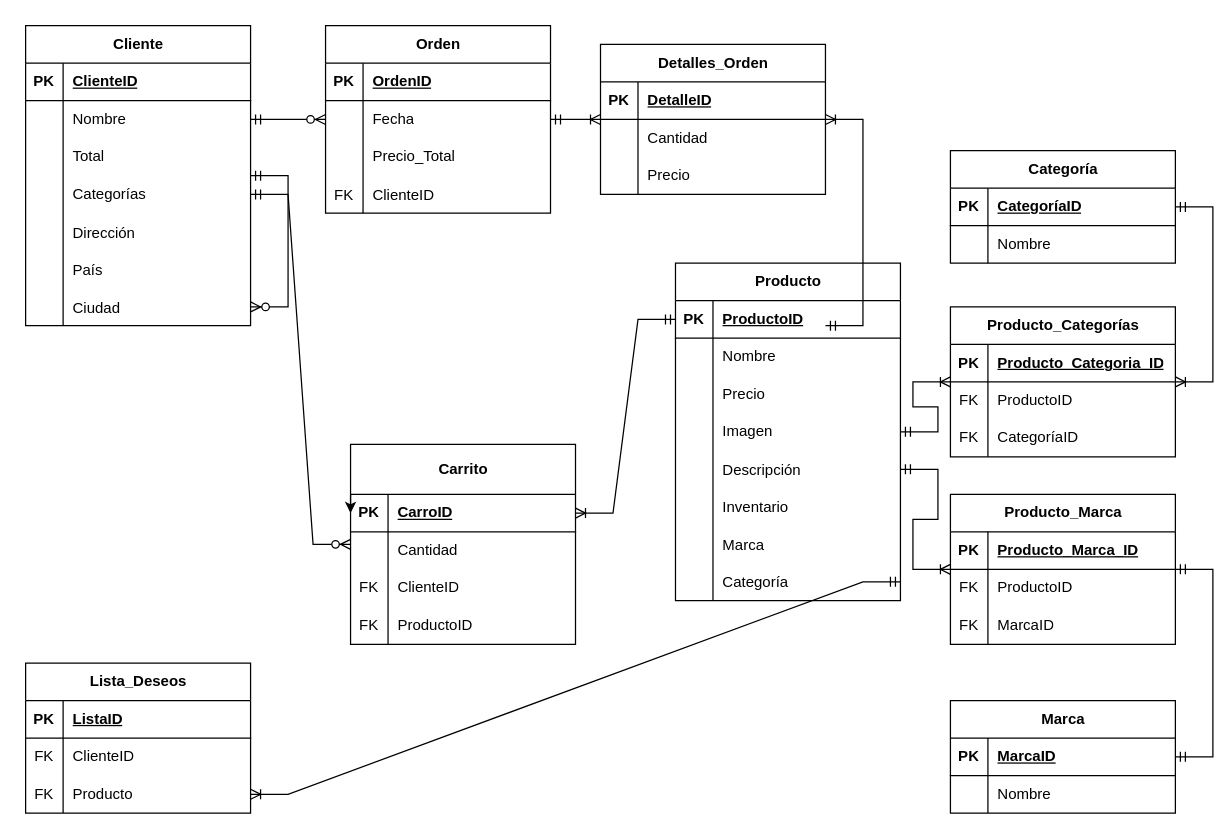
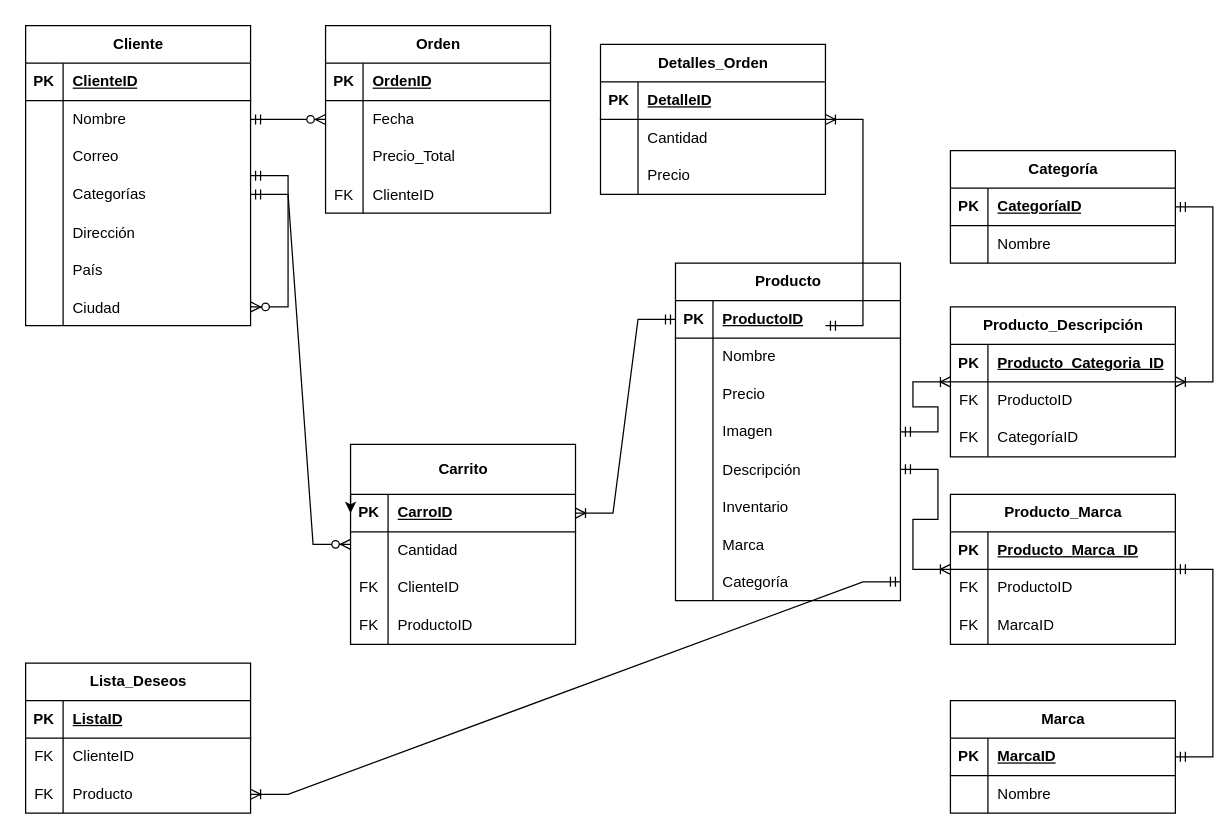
(576, 119) -> none
(92, 157) -> (98, 157)
(1064, 326) -> (1064, 326)
